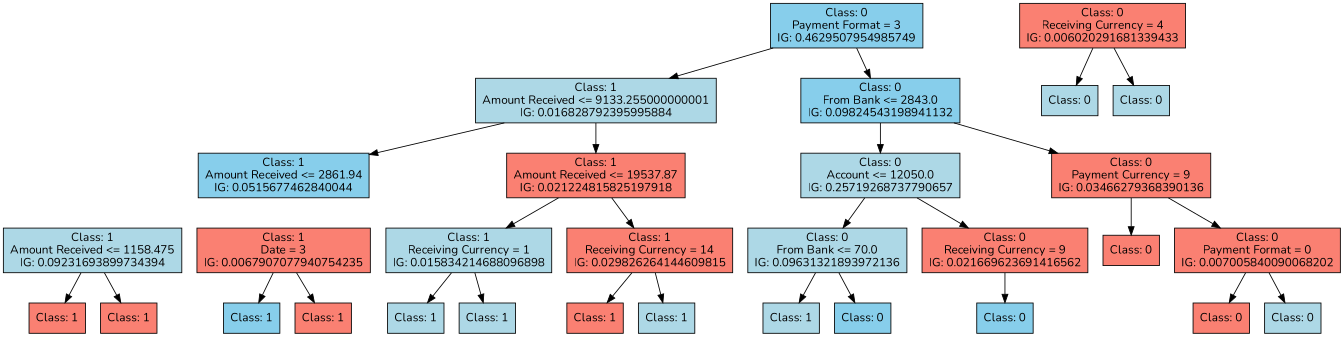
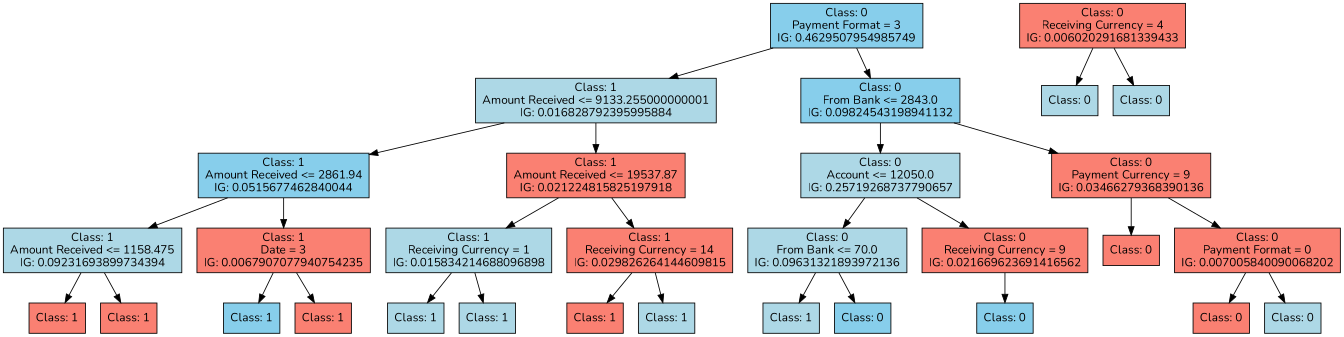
none -> (284, 209)
none -> (192, 211)
